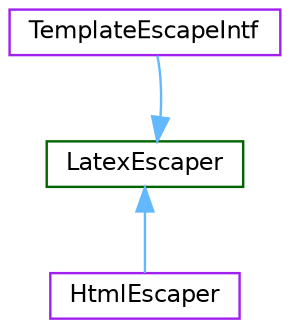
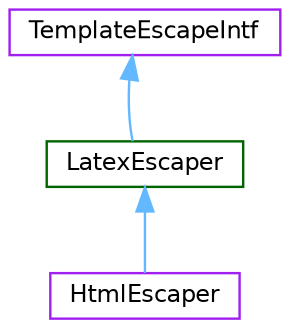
(161, 86) -> (129, 111)
